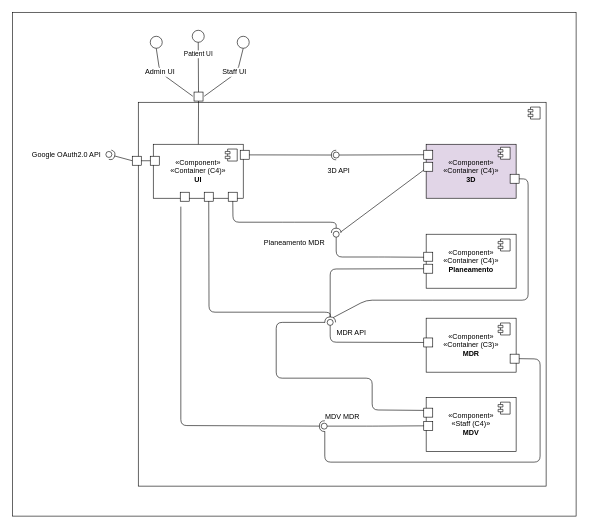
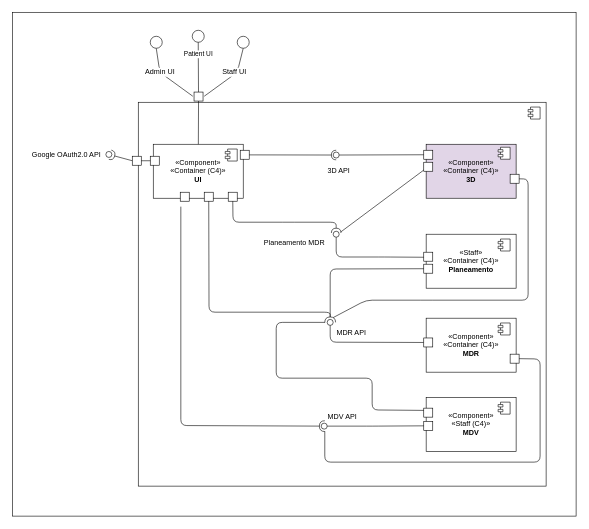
(471, 261) -> (471, 261)
(471, 345) -> (471, 345)
(343, 417) -> (343, 417)
